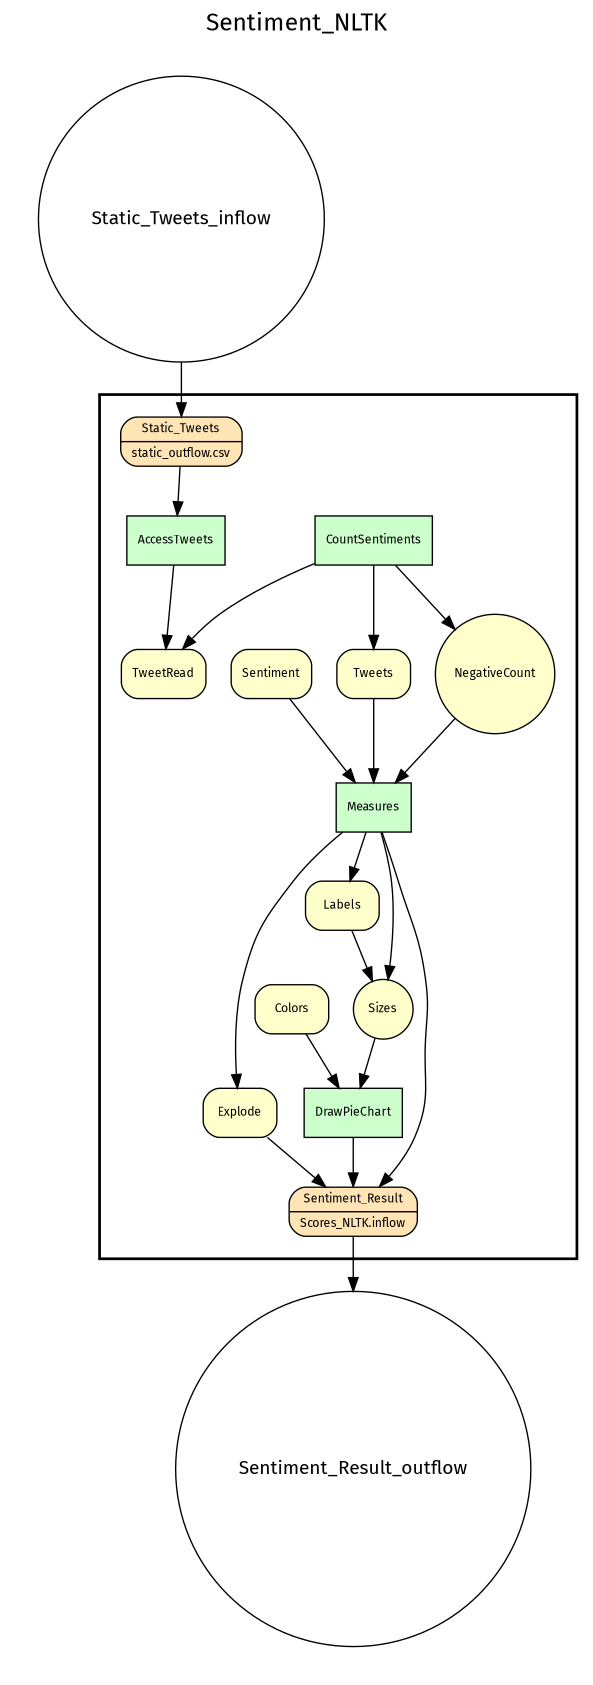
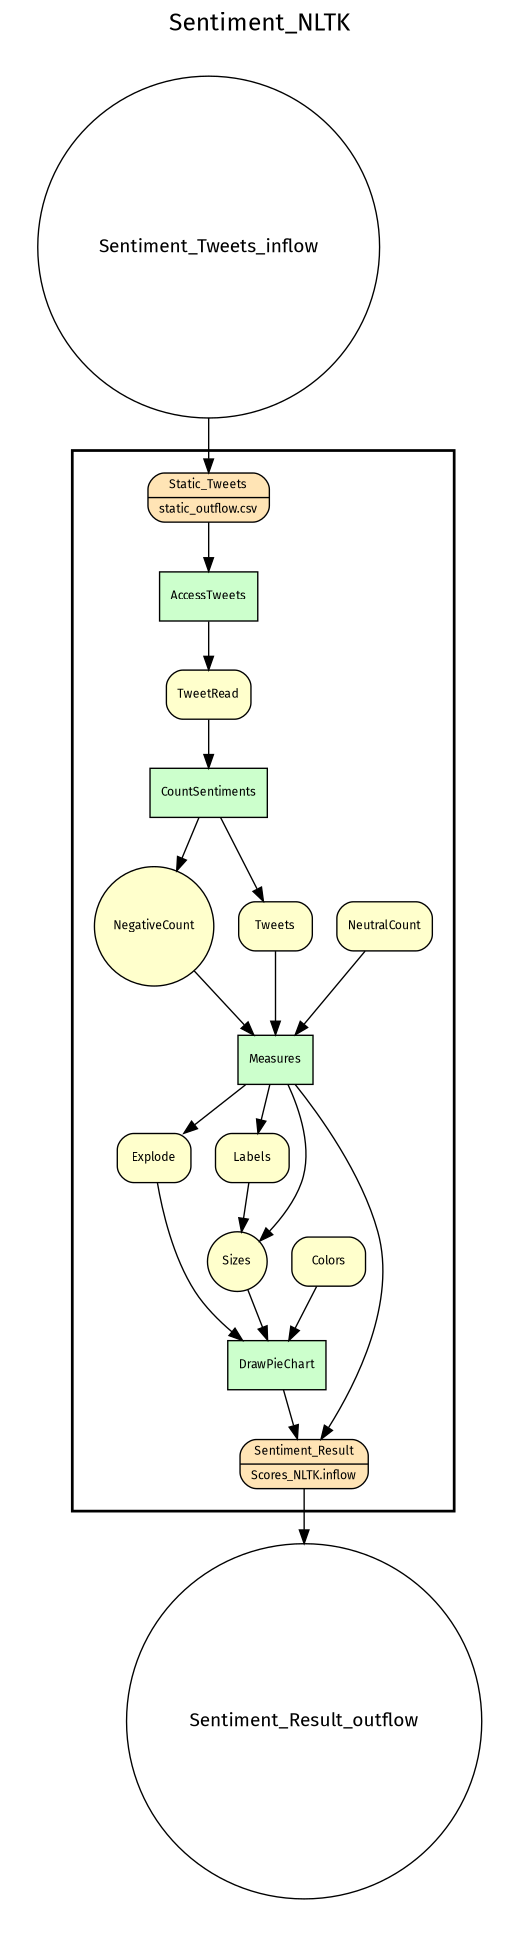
(181, 219) -> (209, 247)
(250, 595) -> (209, 737)
(271, 674) -> (385, 926)
(291, 1158) -> (181, 1265)
